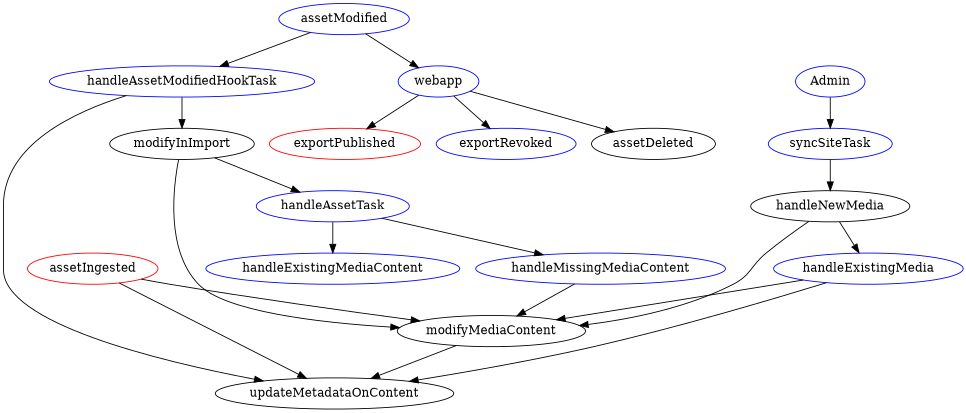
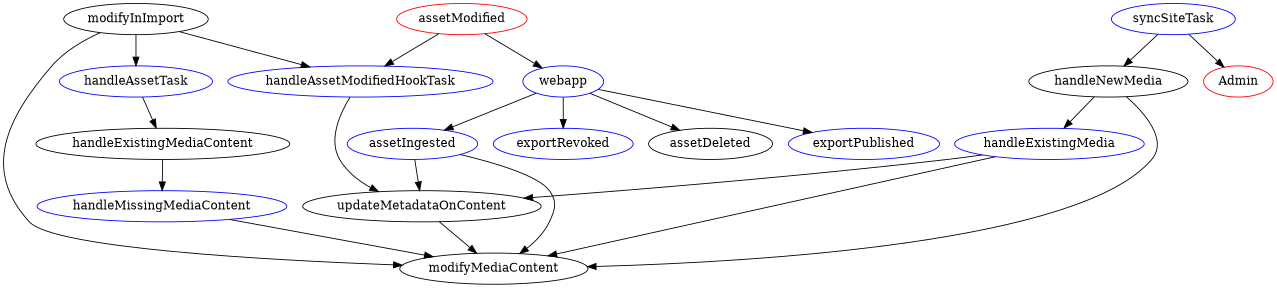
(344, 19) -> (462, 19)
(830, 81) -> (1238, 81)
(182, 108) -> (240, 48)
(830, 108) -> (1203, 48)
none -> (494, 110)
(345, 144) -> (864, 144)
(458, 236) -> (162, 171)
(93, 269) -> (412, 144)
(333, 269) -> (163, 144)
(418, 360) -> (455, 235)
